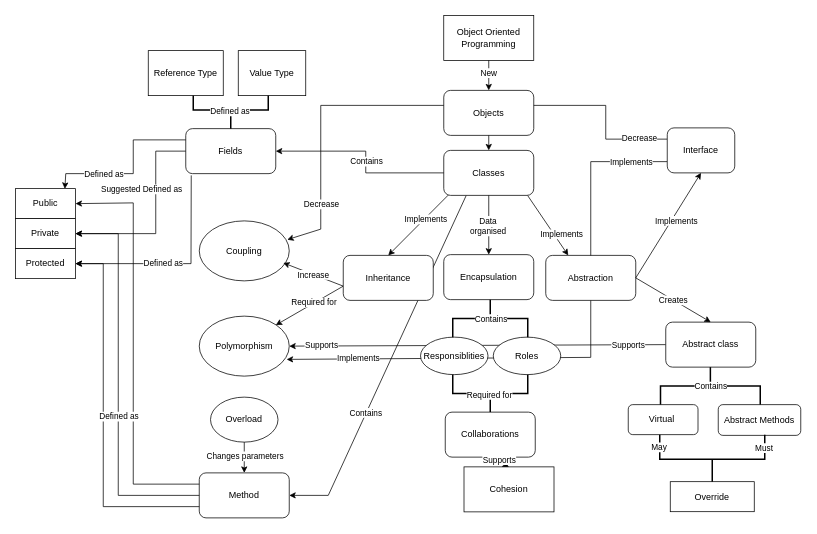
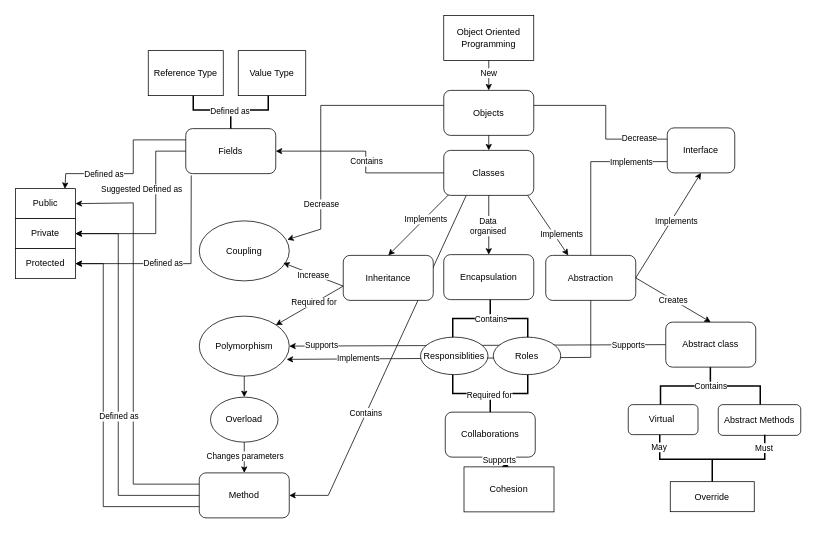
none -> (244, 384)
